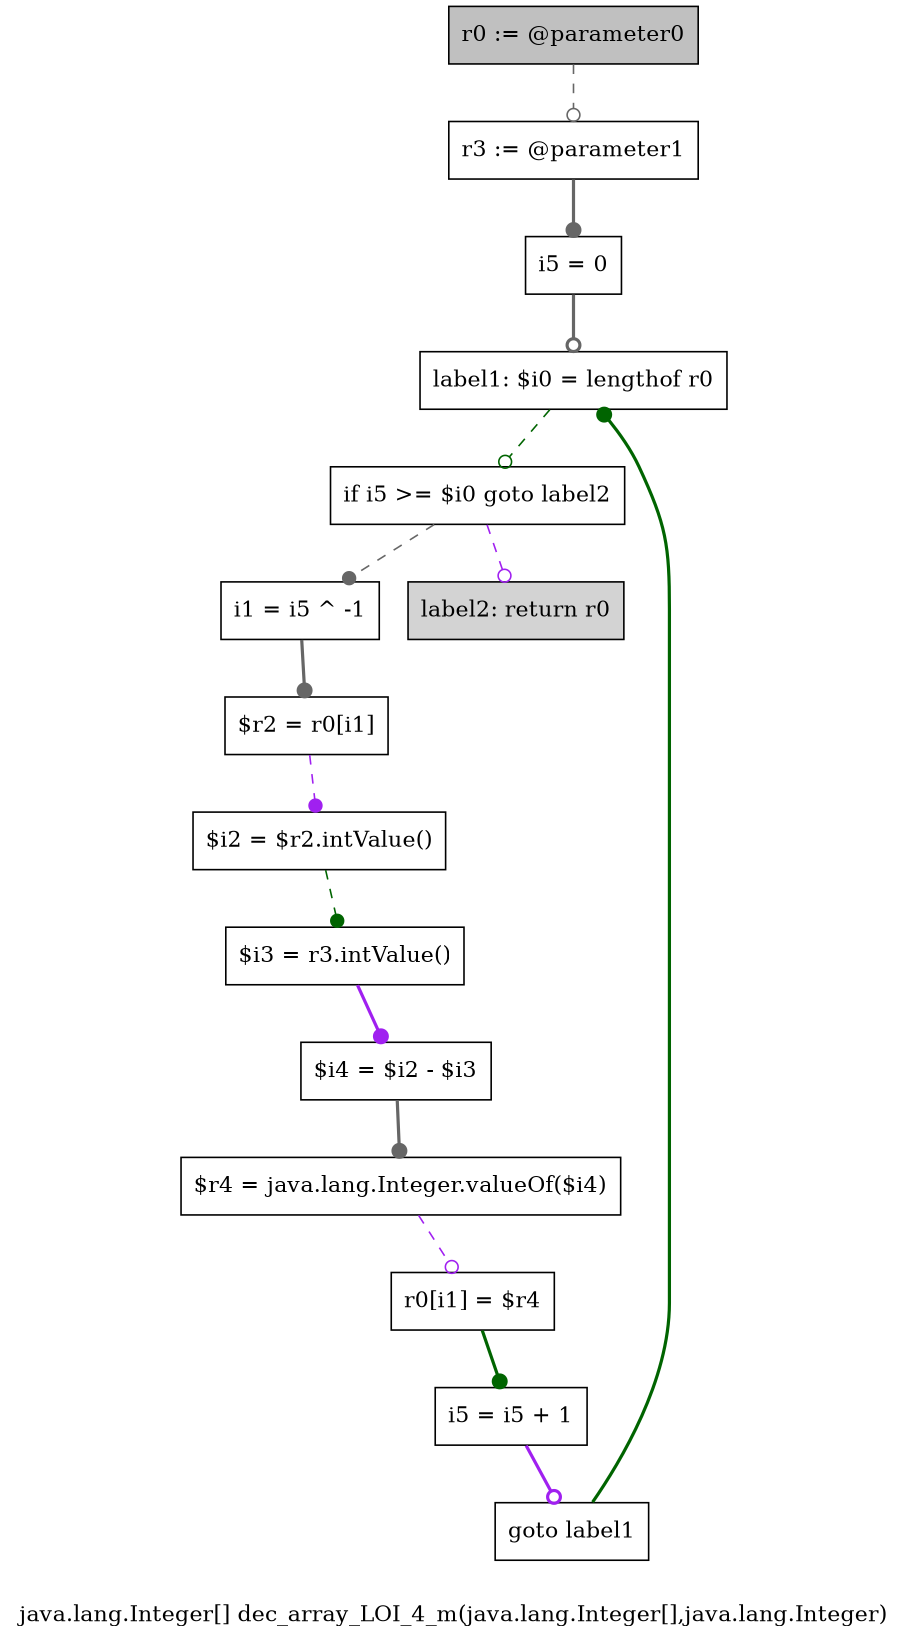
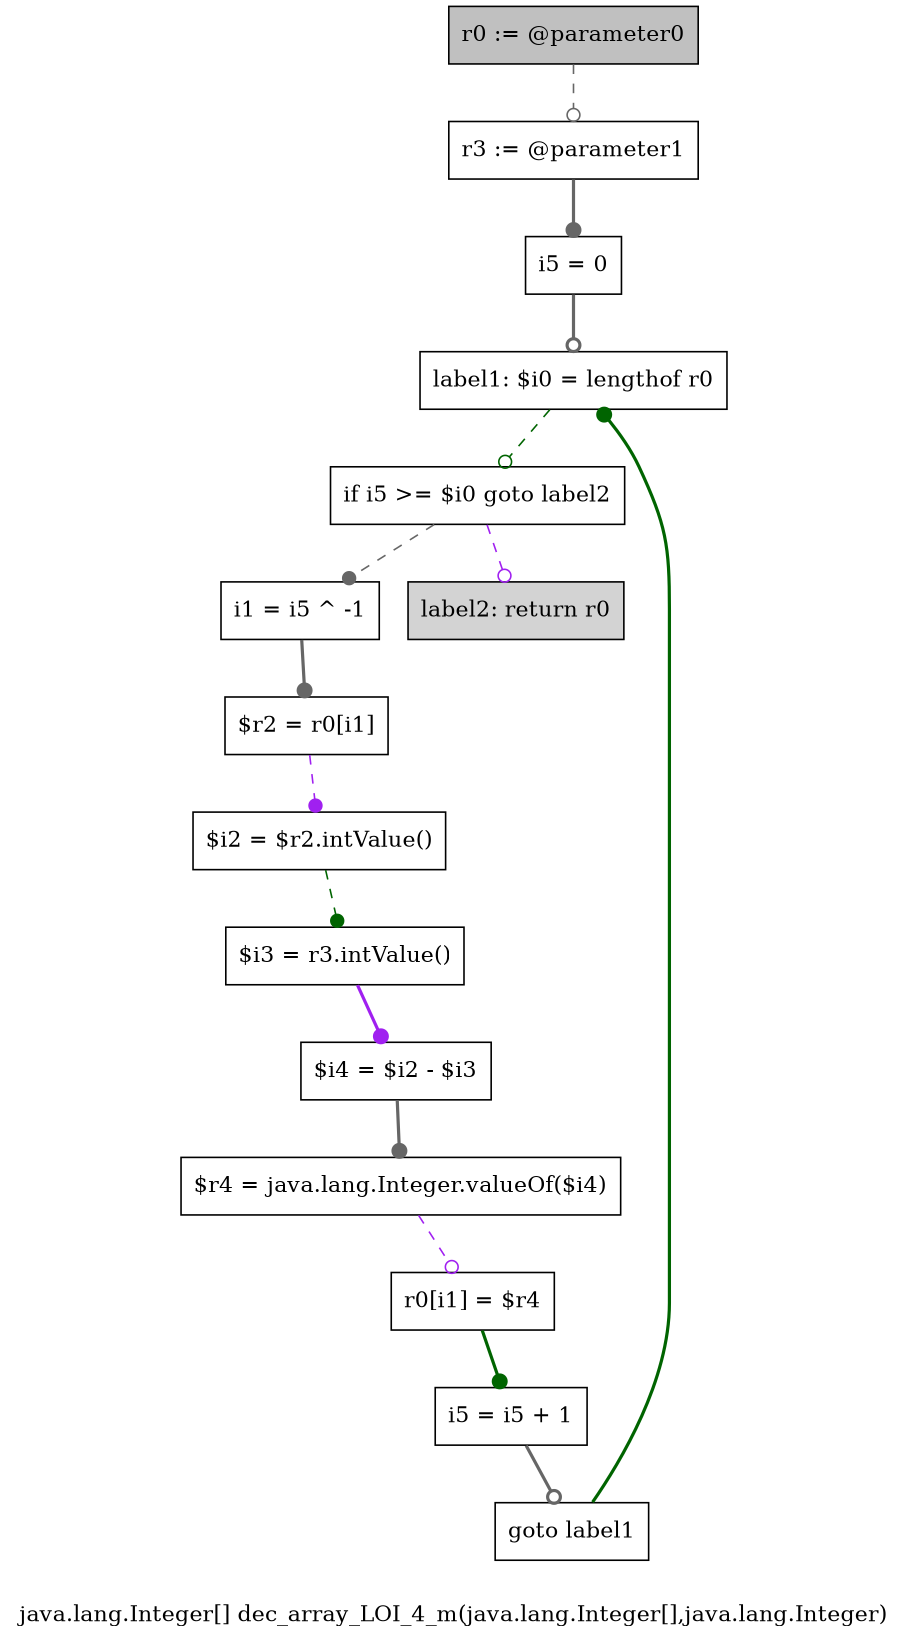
(538, 1468) -> (538, 1468)
